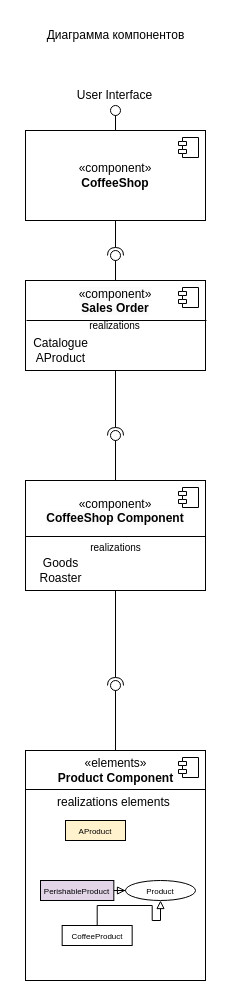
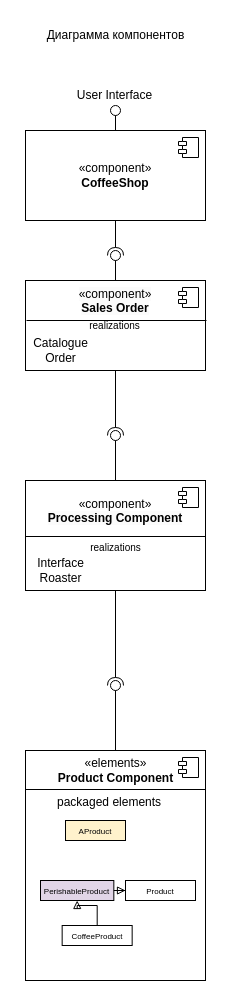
(61, 351) -> (61, 351)
(116, 512) -> (116, 512)
(61, 571) -> (61, 571)
(120, 803) -> (112, 803)
(161, 891) -> (161, 891)
(141, 906) -> (86, 906)
